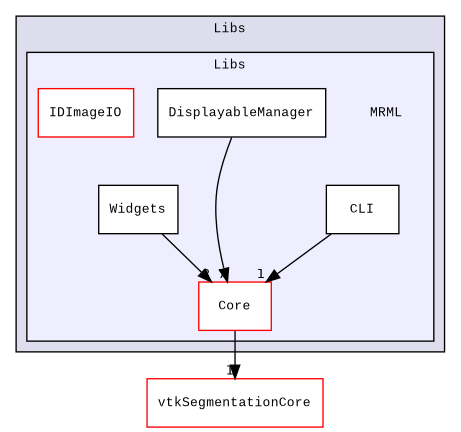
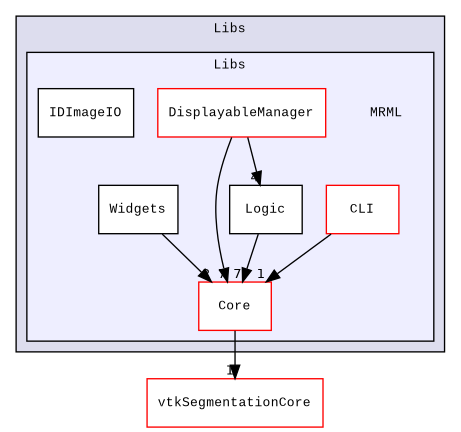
(86, 113) -> (86, 113)
(242, 113) -> (242, 113)
none -> (266, 210)
(363, 210) -> (363, 210)
